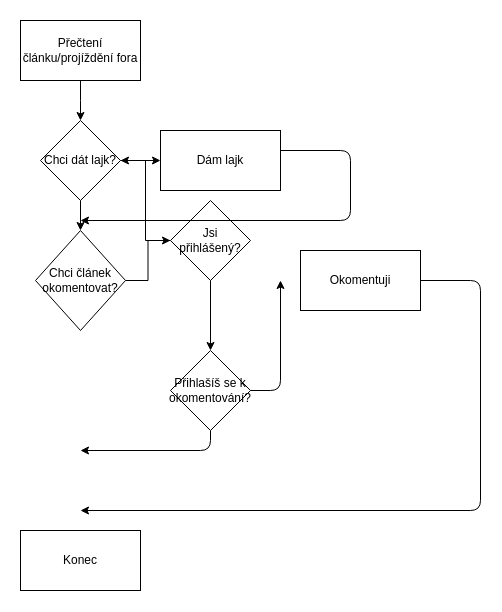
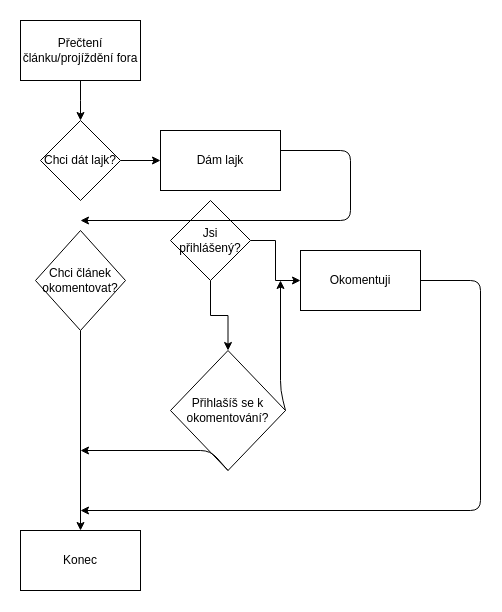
(146, 202) -> (276, 257)
(81, 220) -> none
(148, 273) -> none
(211, 391) -> (228, 411)
none -> (81, 427)
